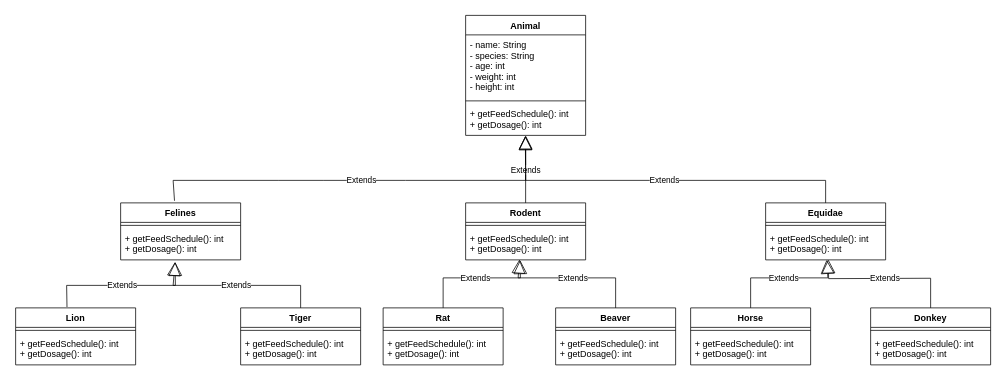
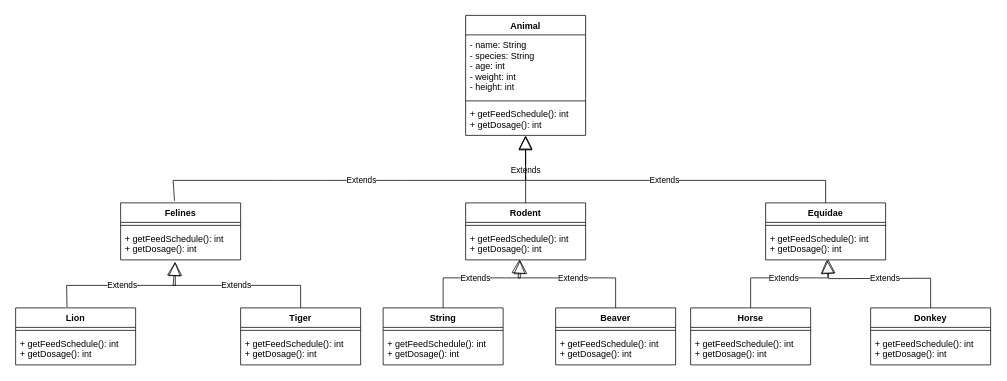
(443, 318) -> (443, 318)
